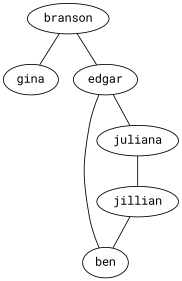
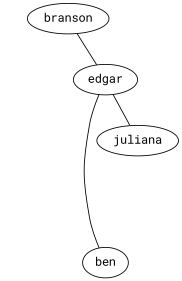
(31, 80) -> none
(138, 202) -> none
